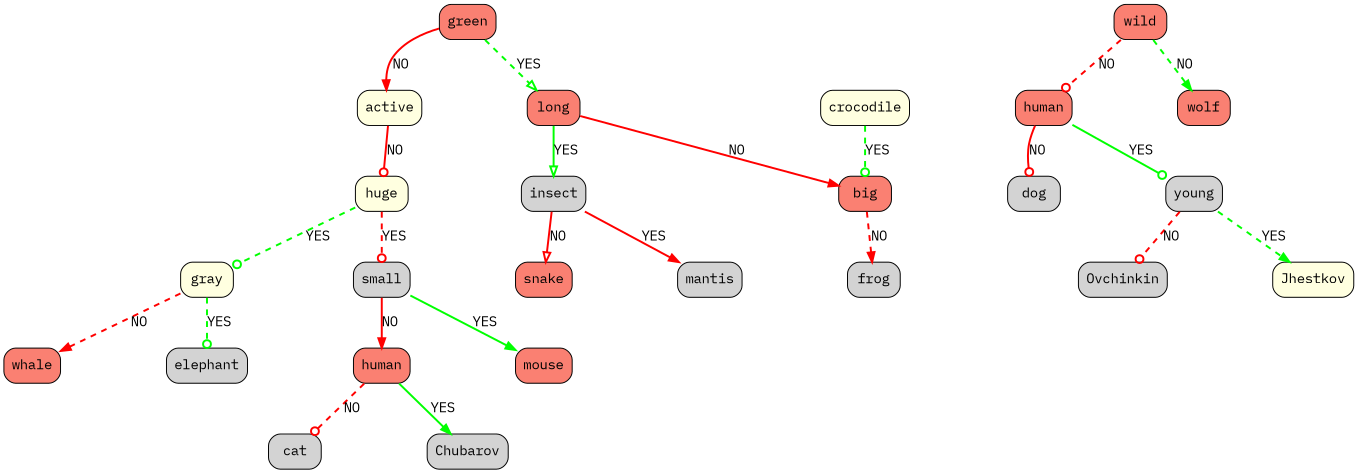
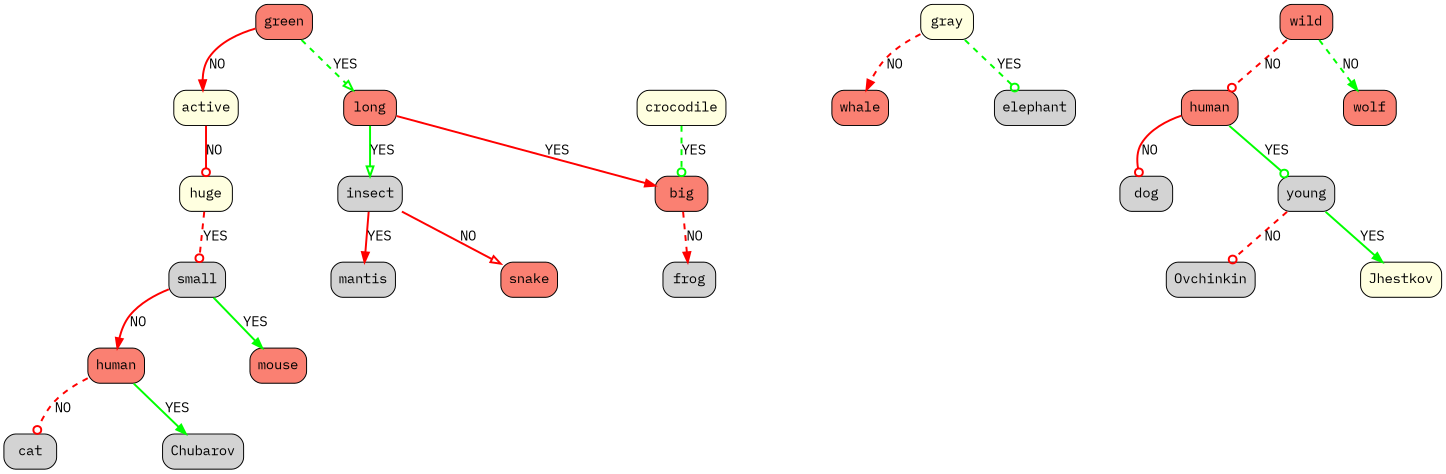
(737, 151) -> (557, 151)
(1250, 234) -> (1350, 234)
(298, 235) -> none
